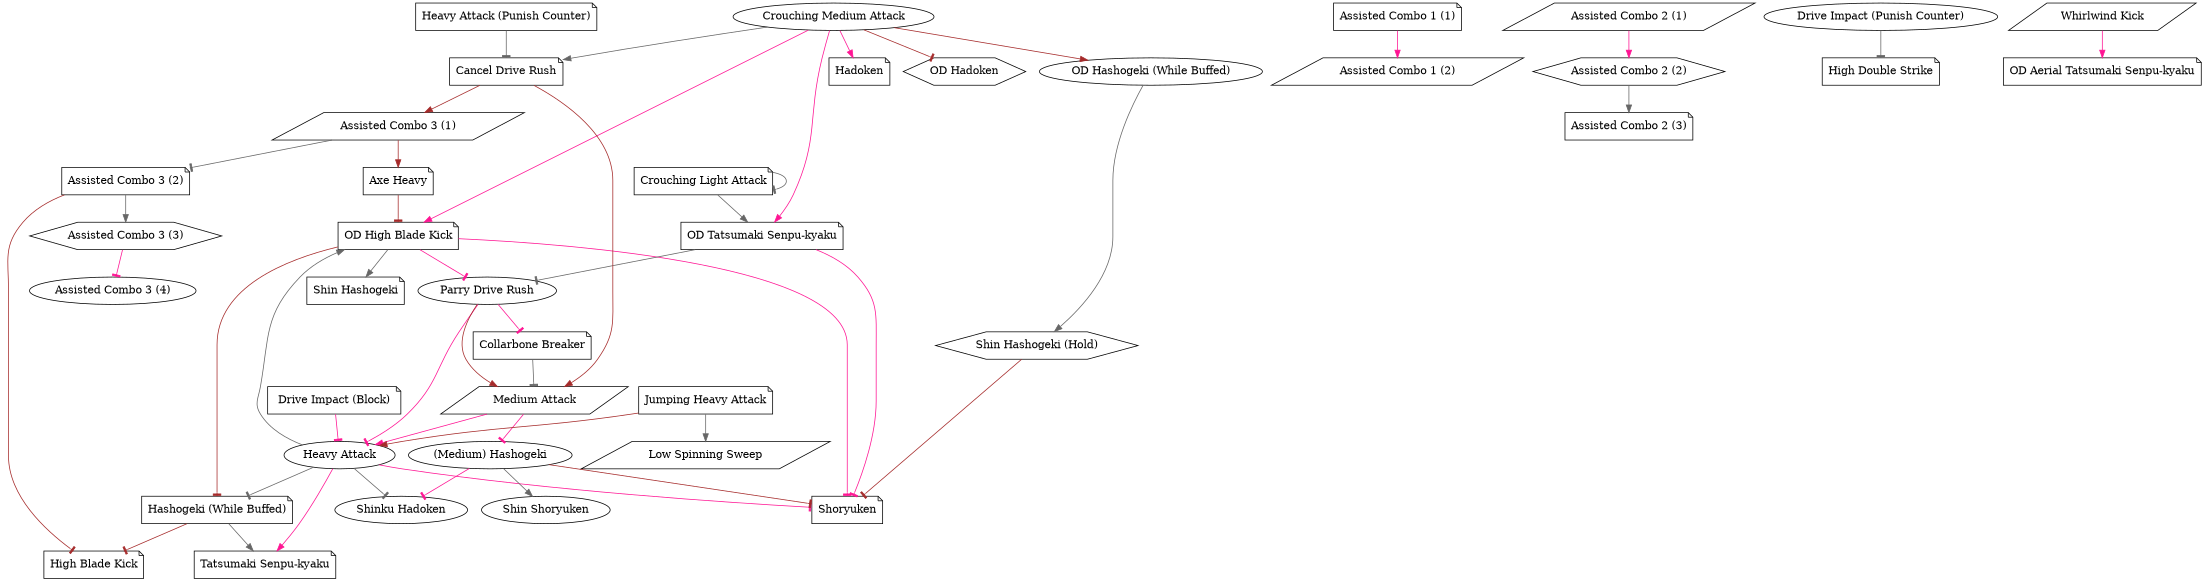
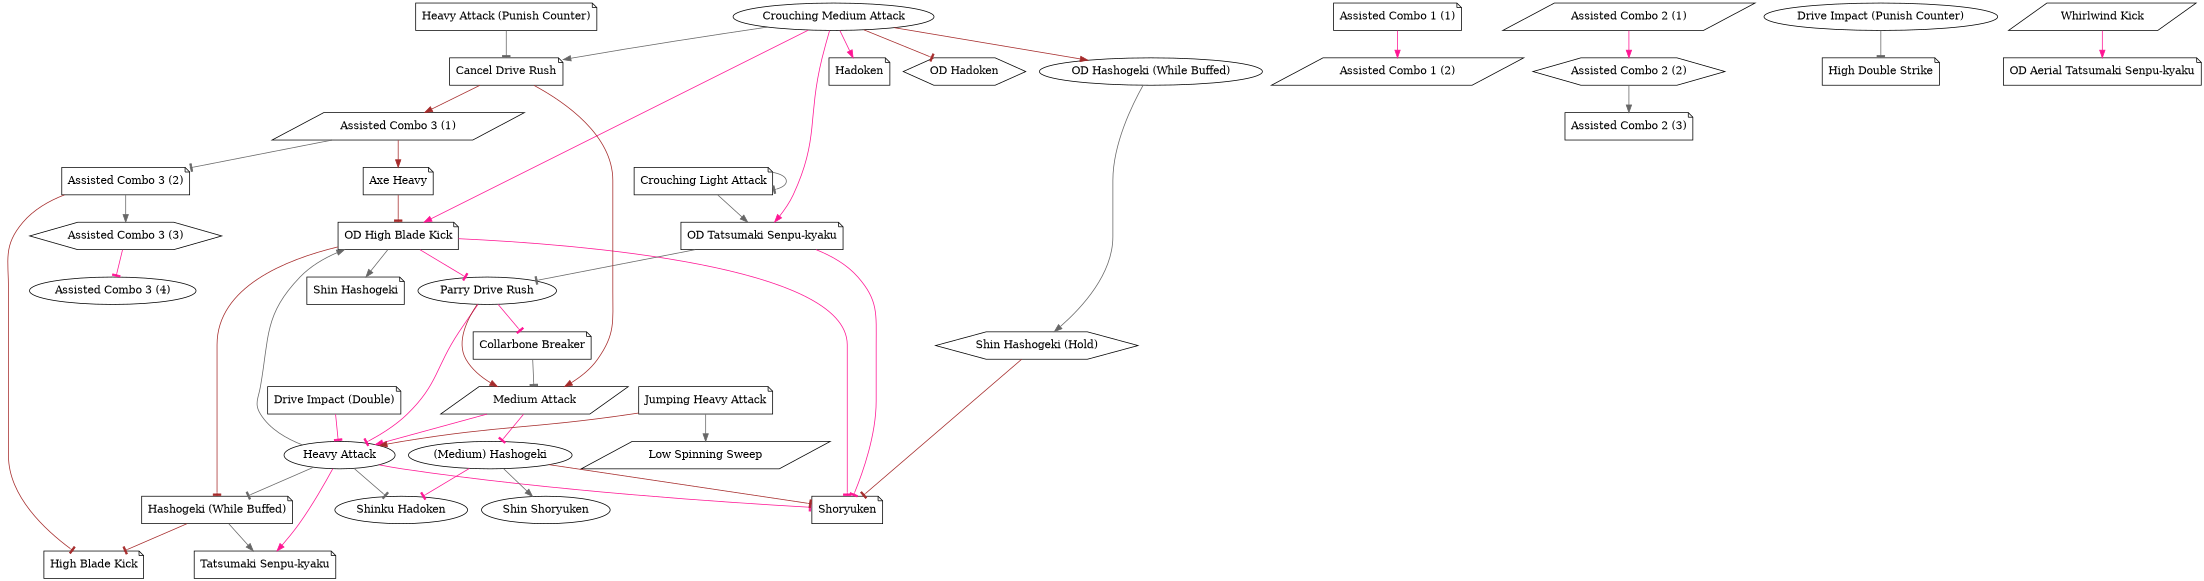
(334, 400) -> (334, 400)
